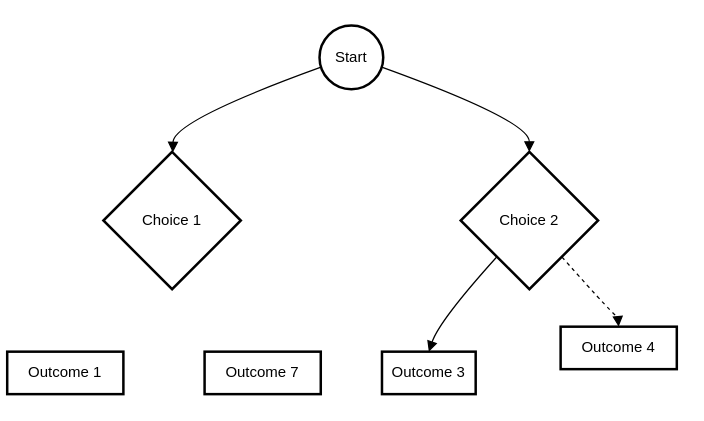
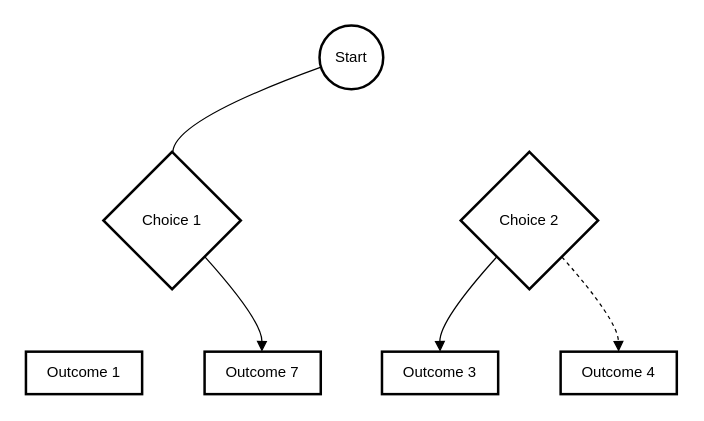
(460, 98) -> none
(216, 110) -> (214, 113)
none -> (237, 295)
(619, 348) -> (619, 373)
(65, 373) -> (84, 373)
(429, 373) -> (440, 373)
